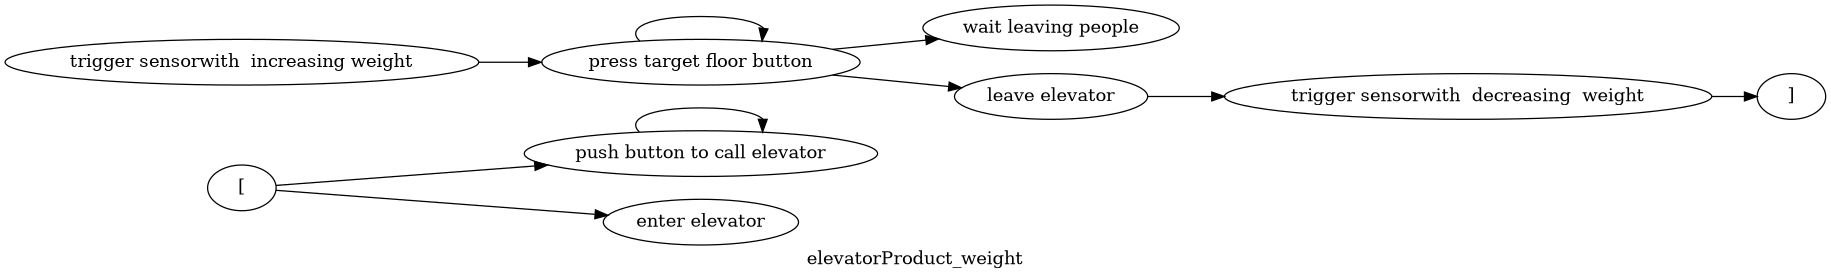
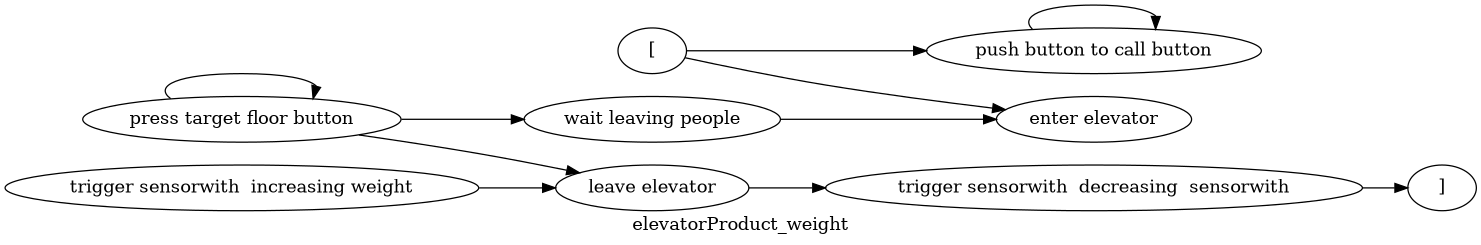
(504, 62) -> (511, 188)
(1468, 96) -> (1094, 188)
none -> (882, 119)
(701, 154) -> (1094, 51)
